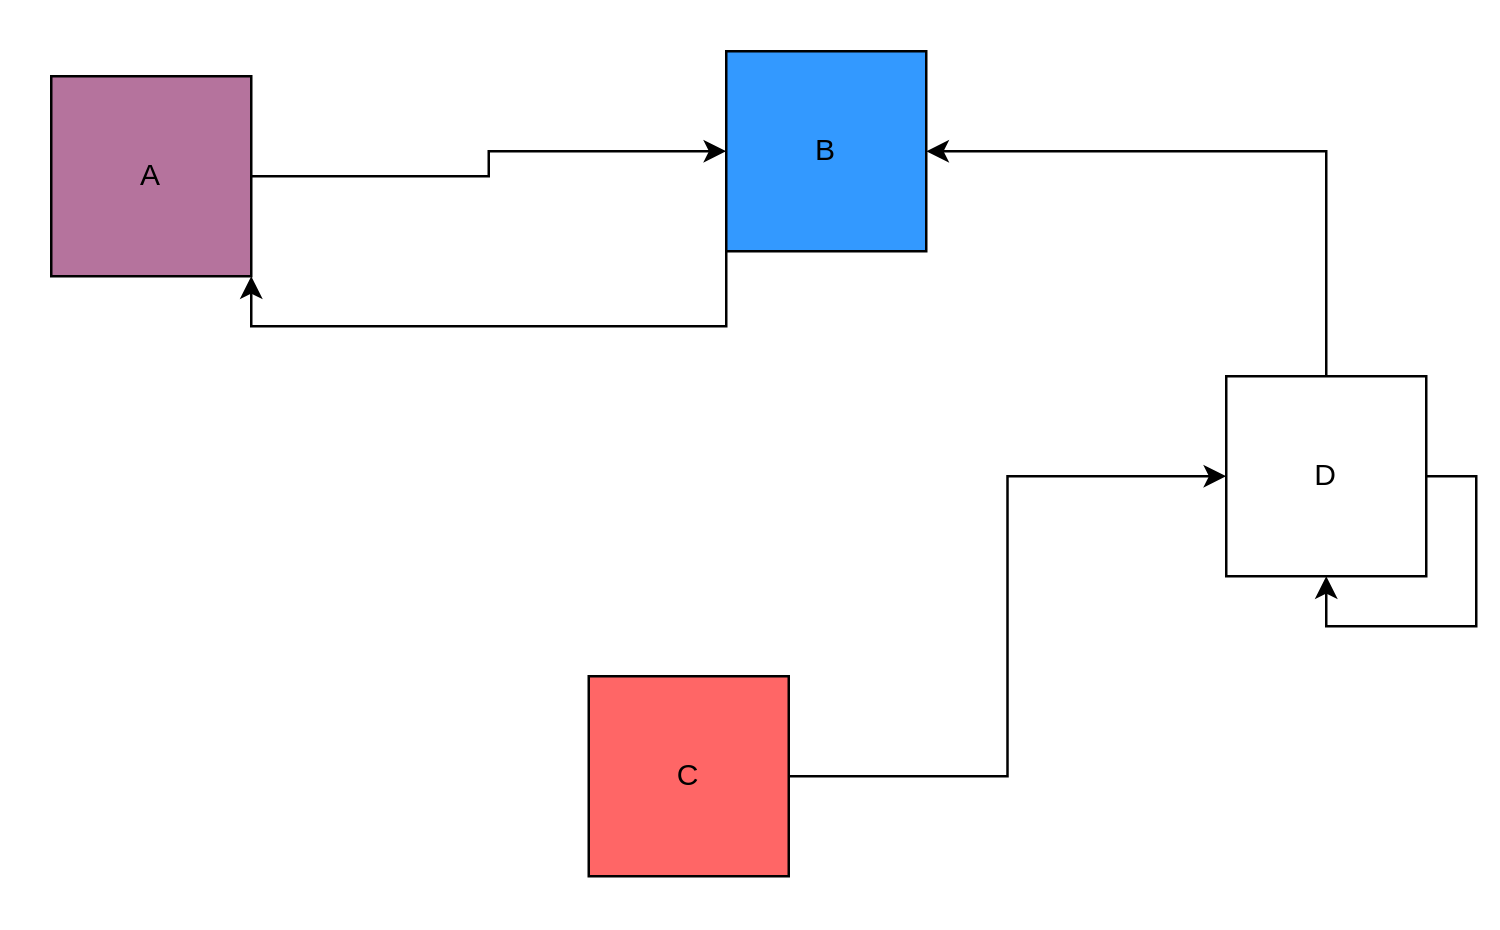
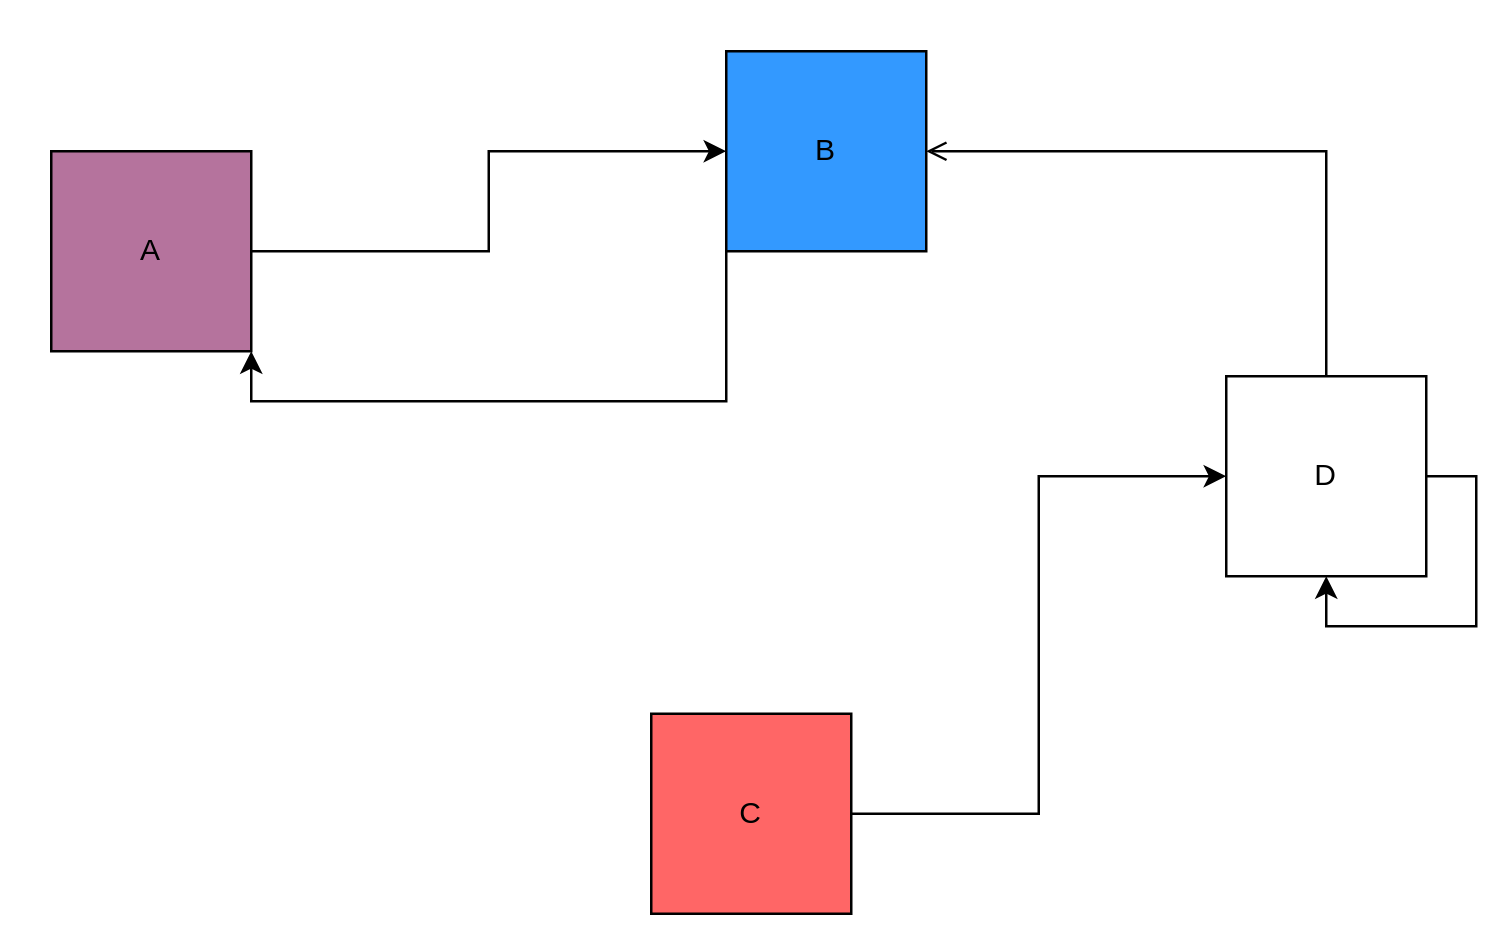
(944, 151) -> (940, 151)
(151, 176) -> (151, 251)
(689, 776) -> (751, 814)
